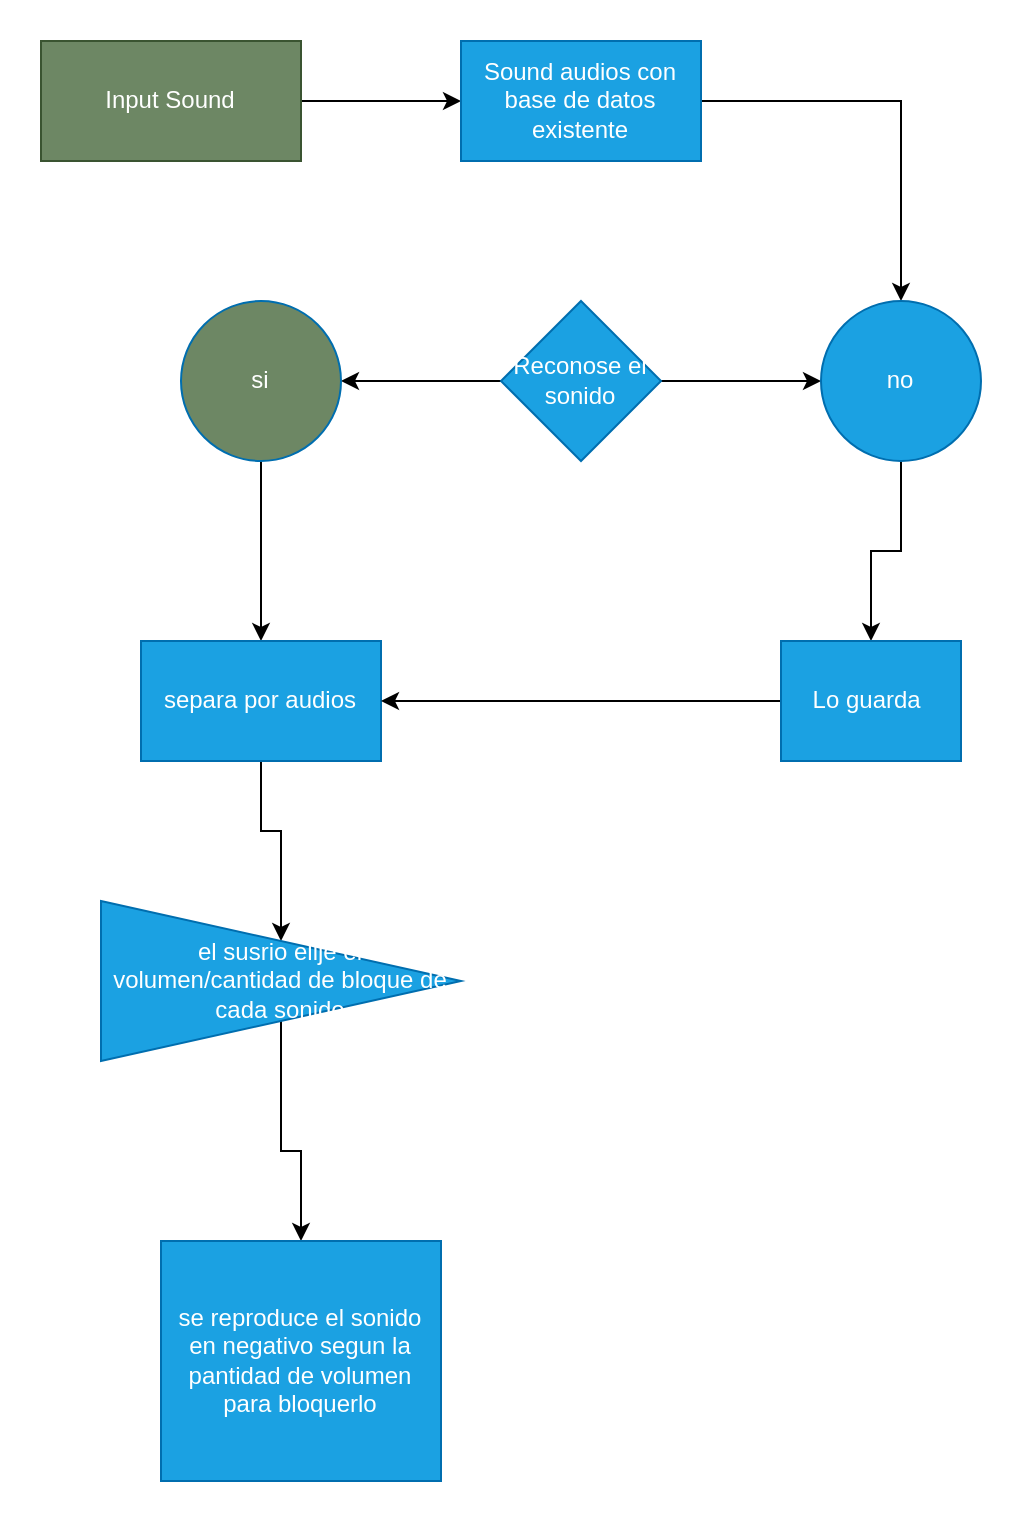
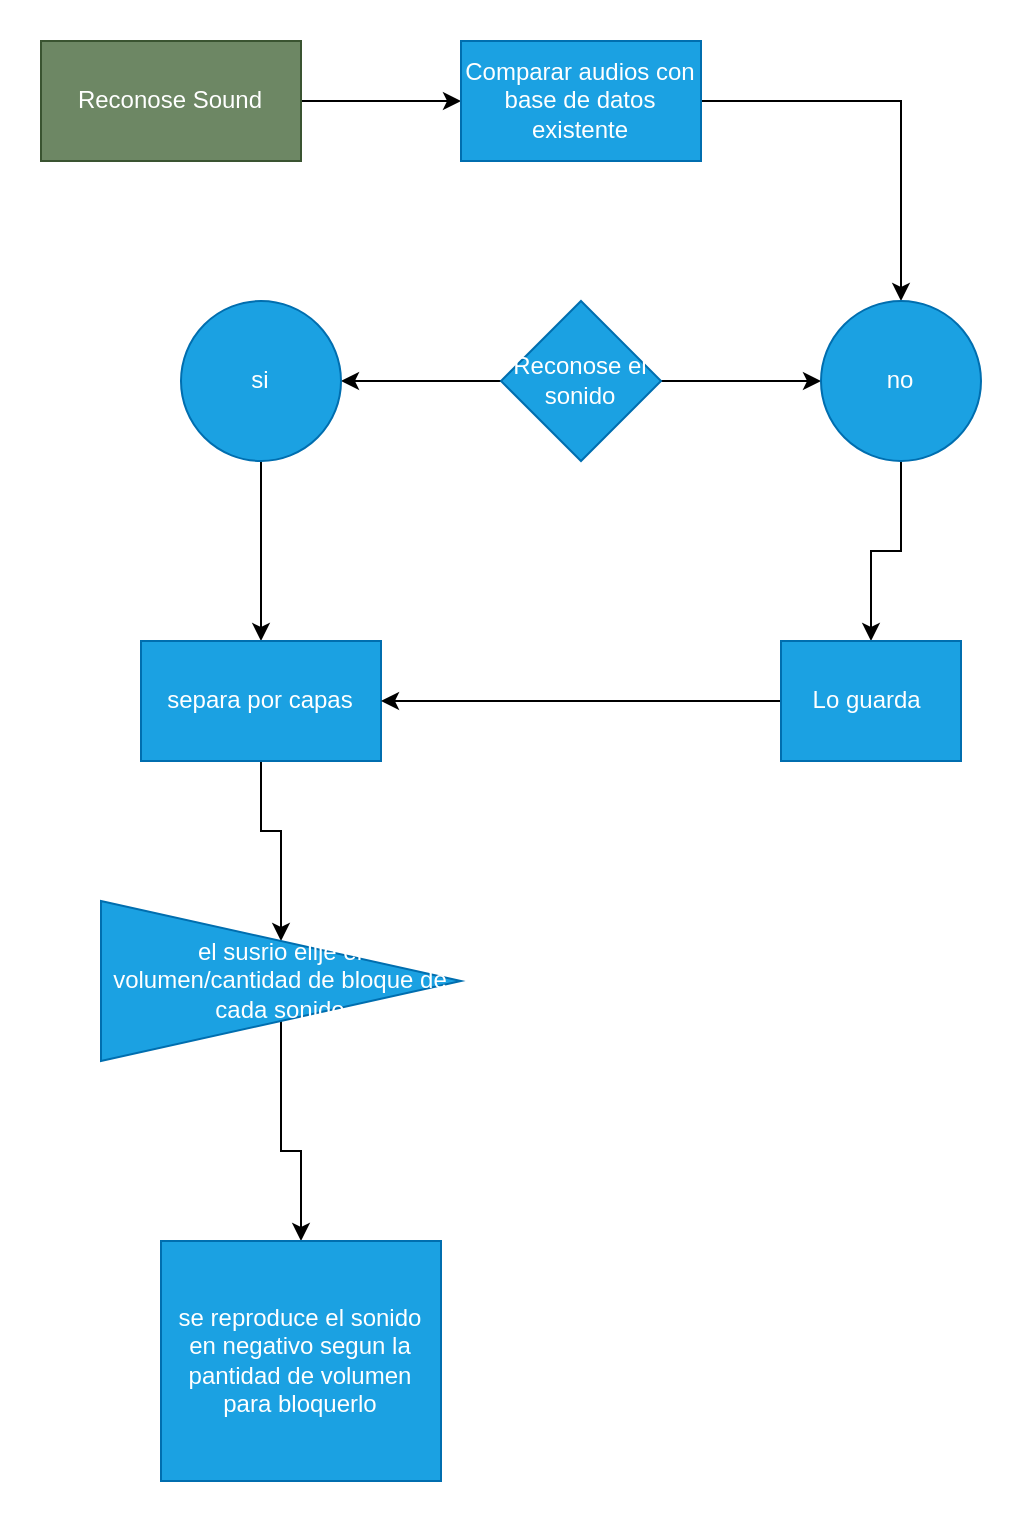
(171, 101) -> (171, 101)
(581, 101) -> (581, 101)
(261, 381) -> (261, 381)
(261, 701) -> (261, 701)
